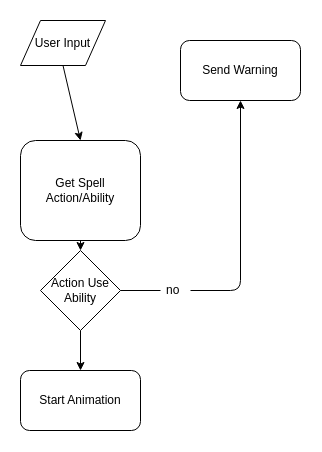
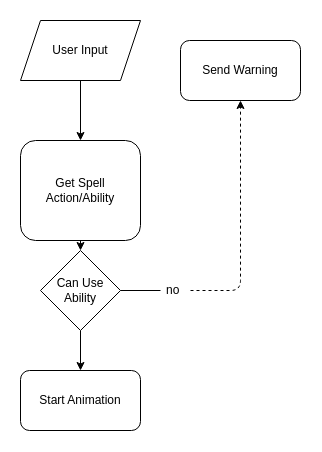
(63, 43) -> (81, 51)
(241, 218) -> (241, 218)
(81, 291) -> (81, 291)
